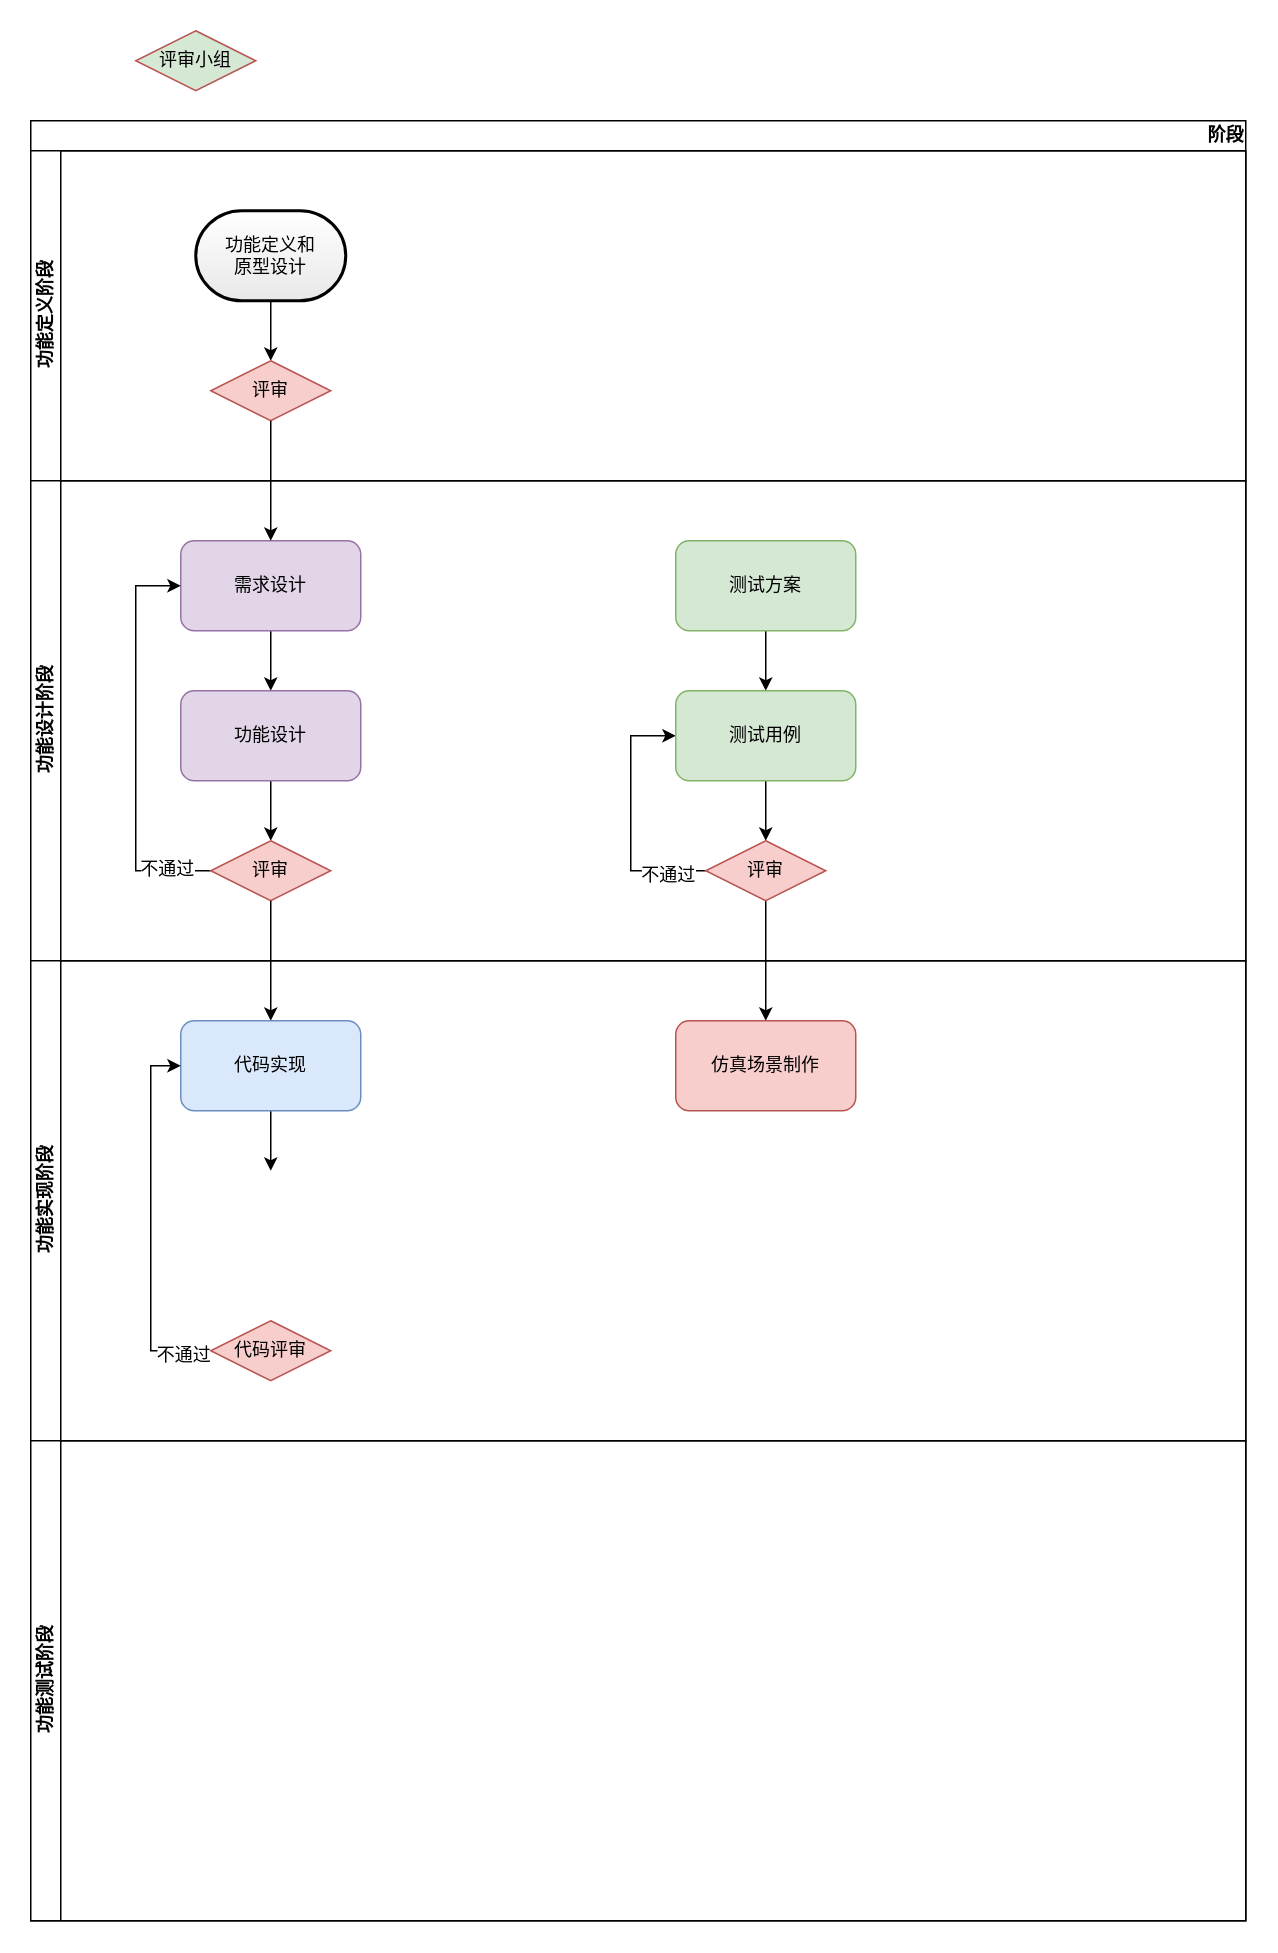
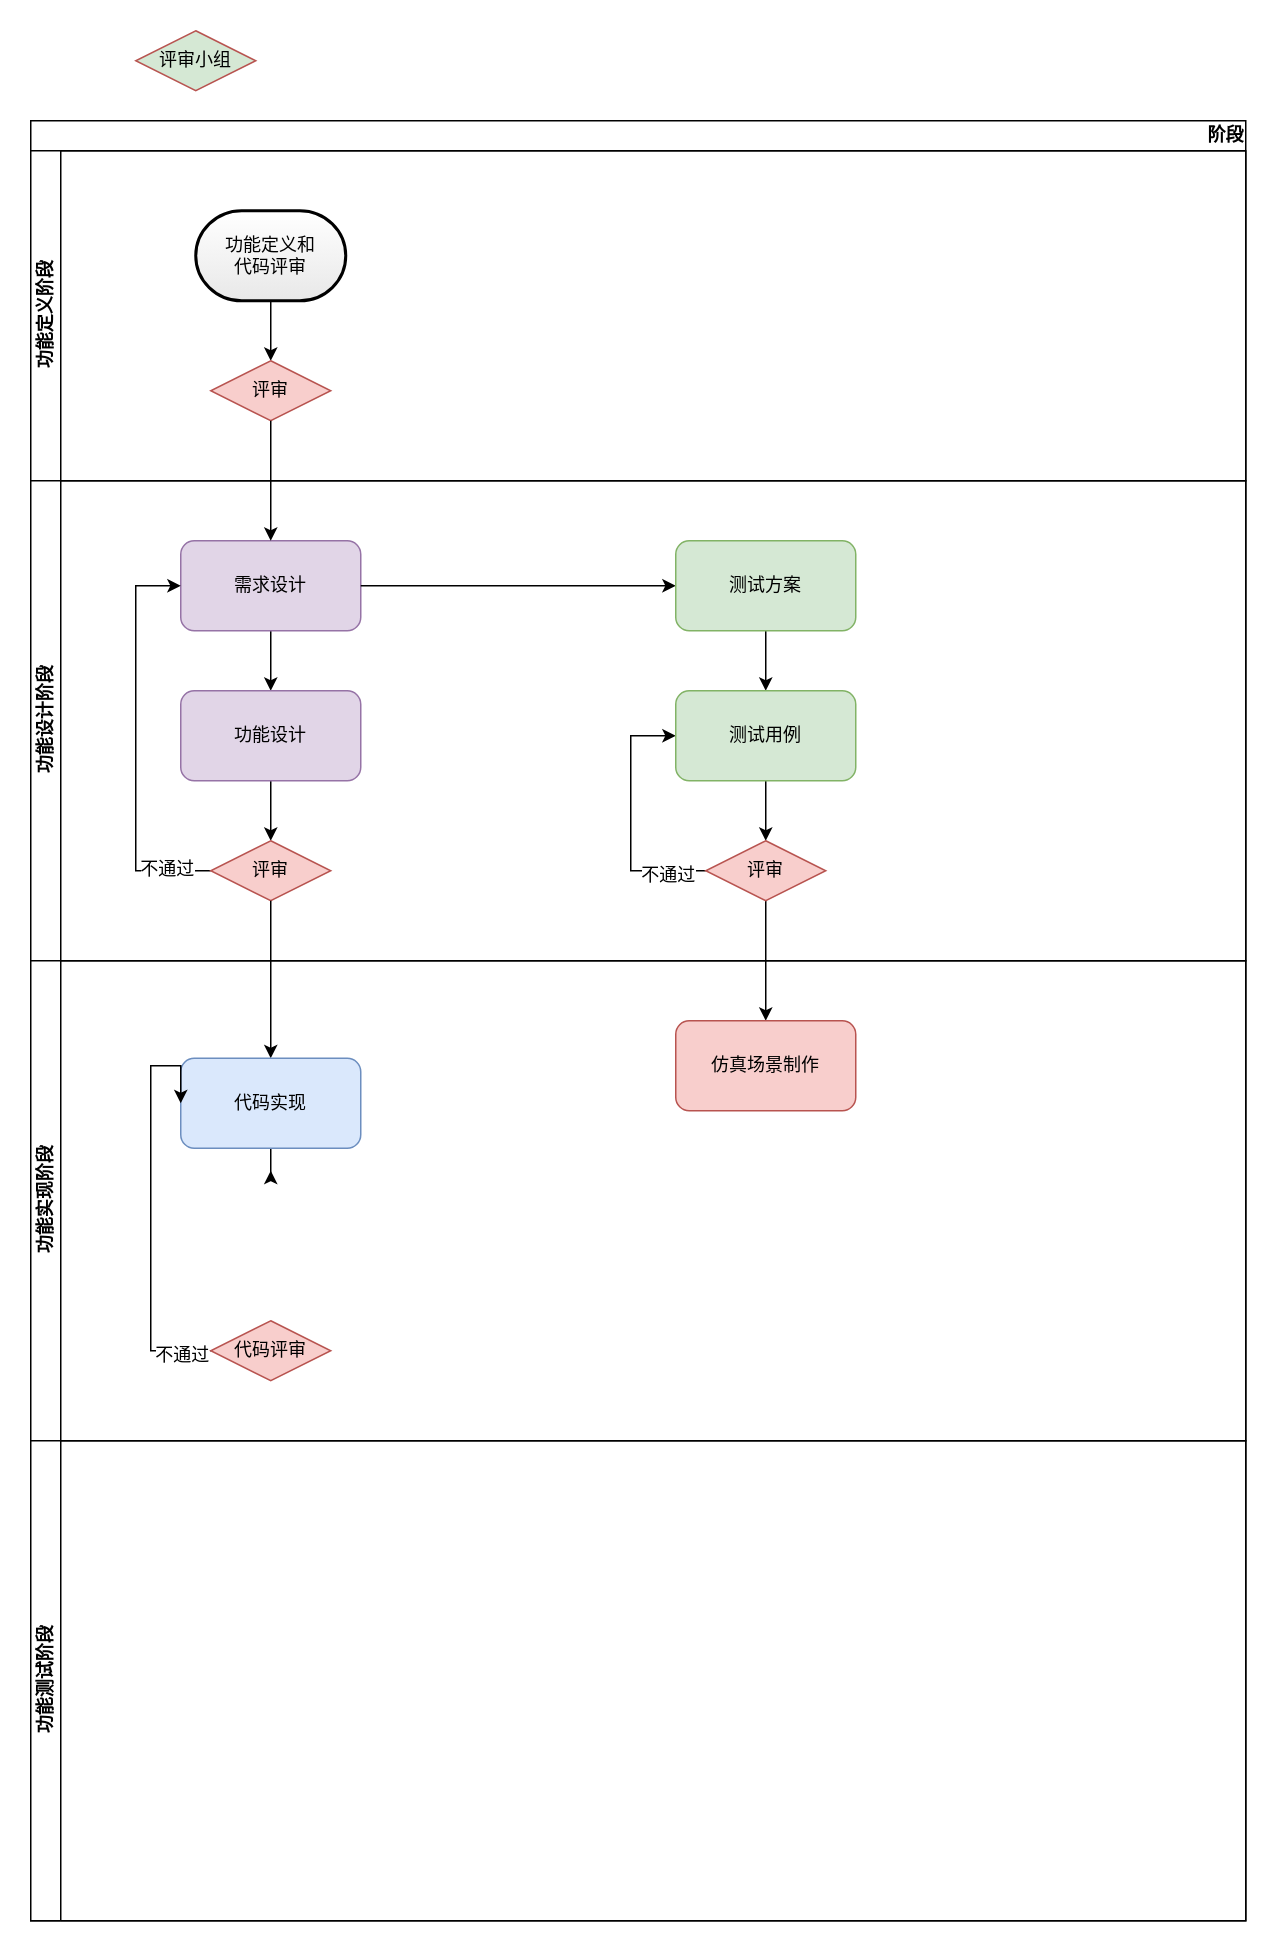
(271, 256) -> (271, 256)
none -> (513, 586)
(271, 1066) -> (271, 1103)
